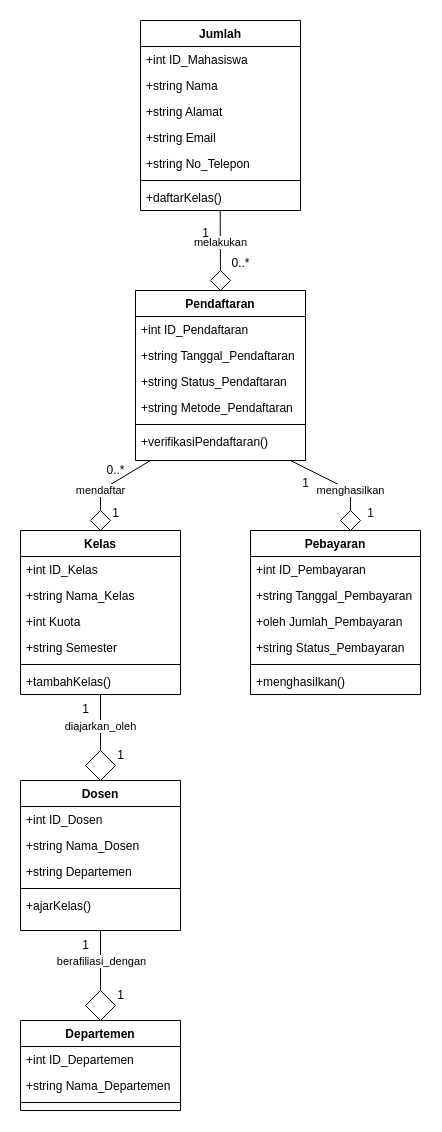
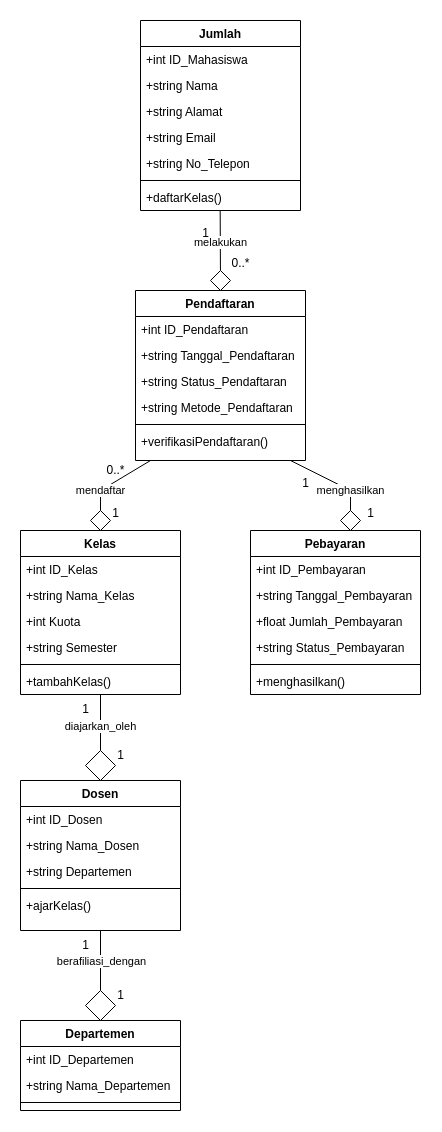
(329, 622) -> (332, 622)
